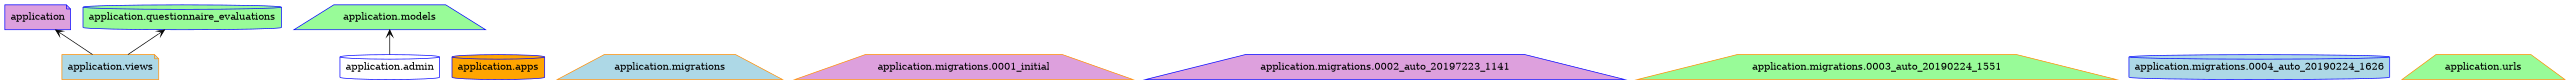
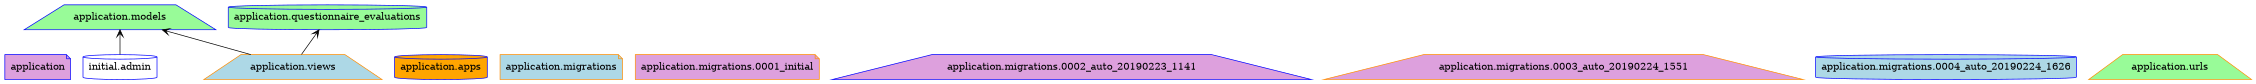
(77, 44) -> (210, 43)
(110, 67) -> (293, 67)
(390, 67) -> (120, 67)
(670, 67) -> (561, 67)
(964, 67) -> (727, 67)
(1385, 67) -> (1072, 67)
(1877, 67) -> (1564, 67)
